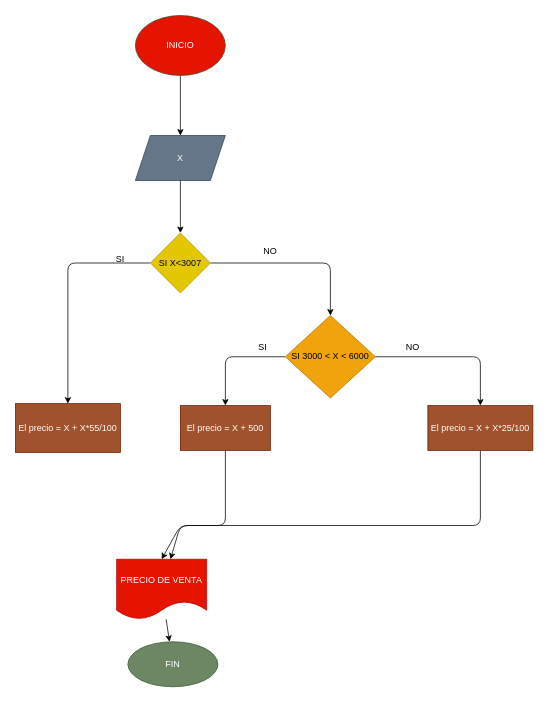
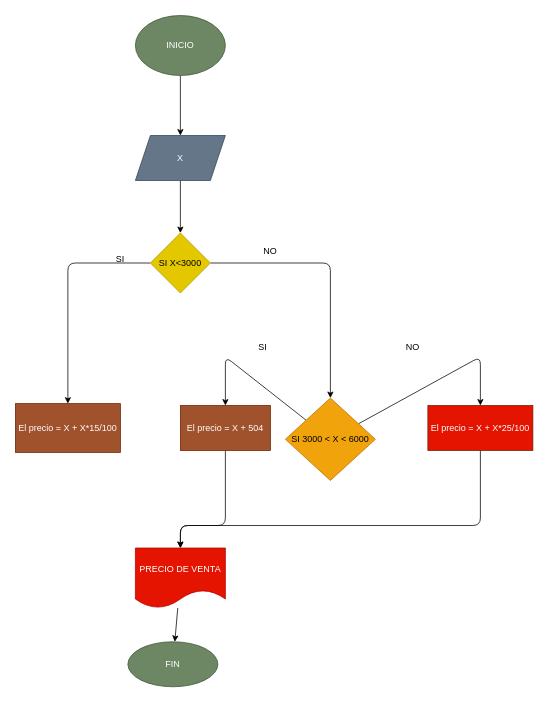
(180, 45) -> (180, 45)
(180, 263) -> (180, 263)
(330, 357) -> (330, 439)
(68, 428) -> (68, 428)
(225, 428) -> (225, 428)
(480, 428) -> (480, 428)
(162, 589) -> (180, 578)
